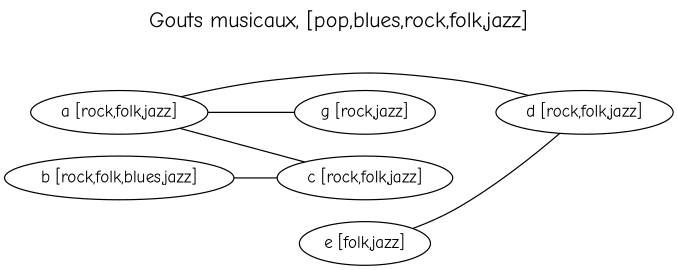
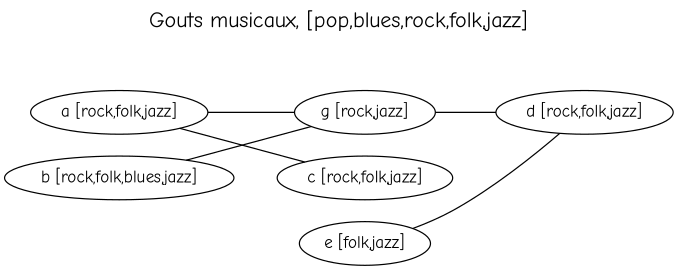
(355, 73) -> (466, 112)
(255, 178) -> (258, 141)
